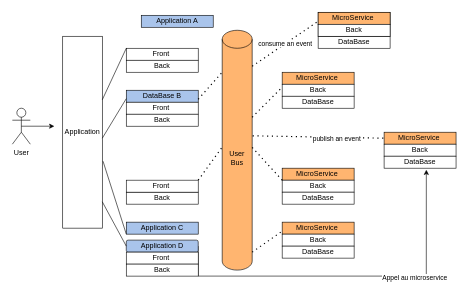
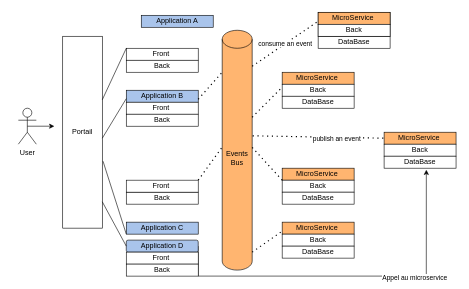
(162, 96) -> (162, 96)
(21, 126) -> (27, 126)
(83, 132) -> (83, 132)
(237, 158) -> (237, 158)
